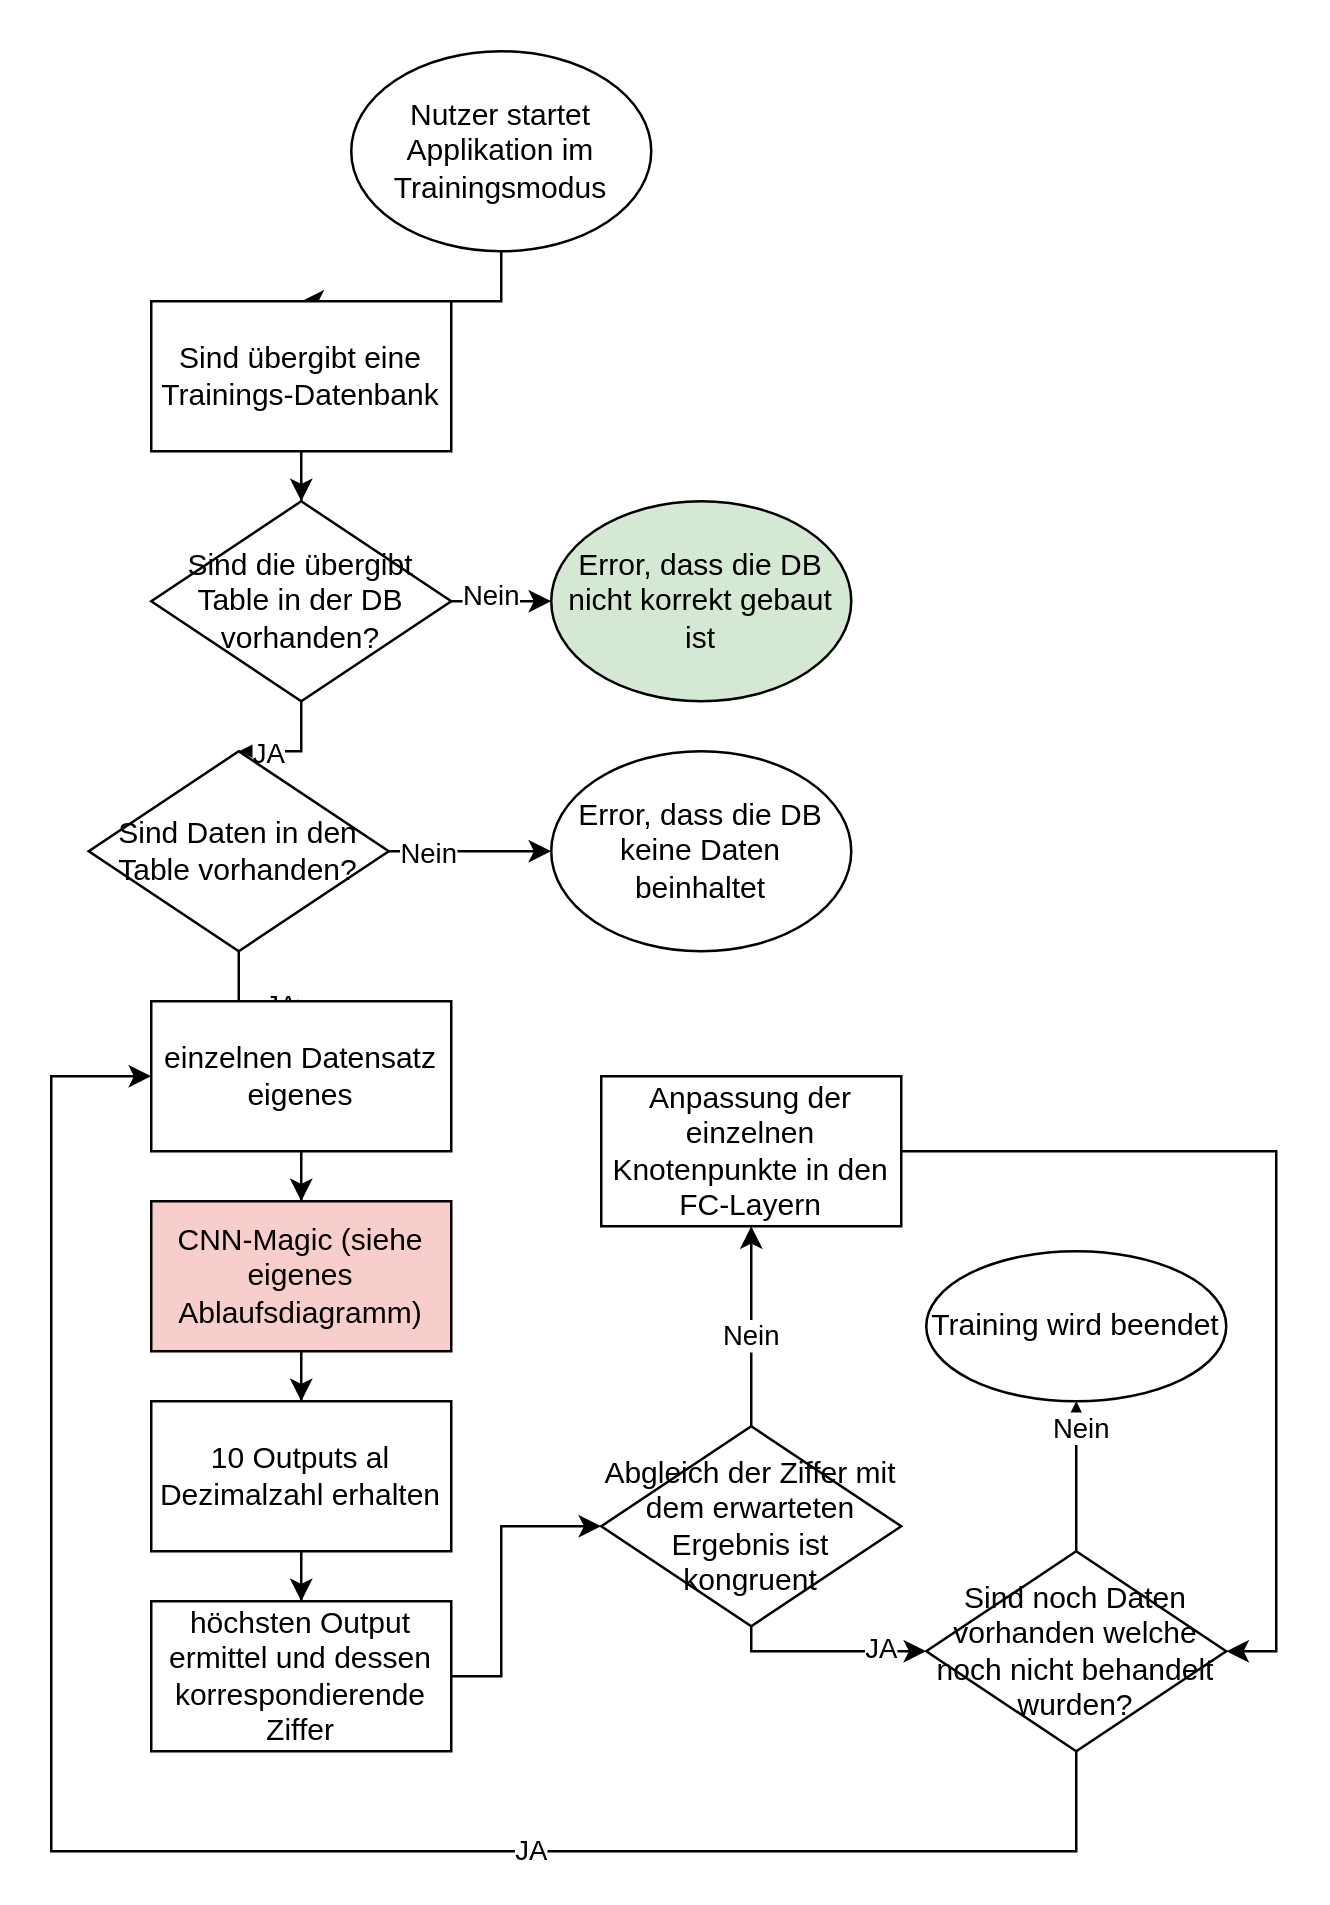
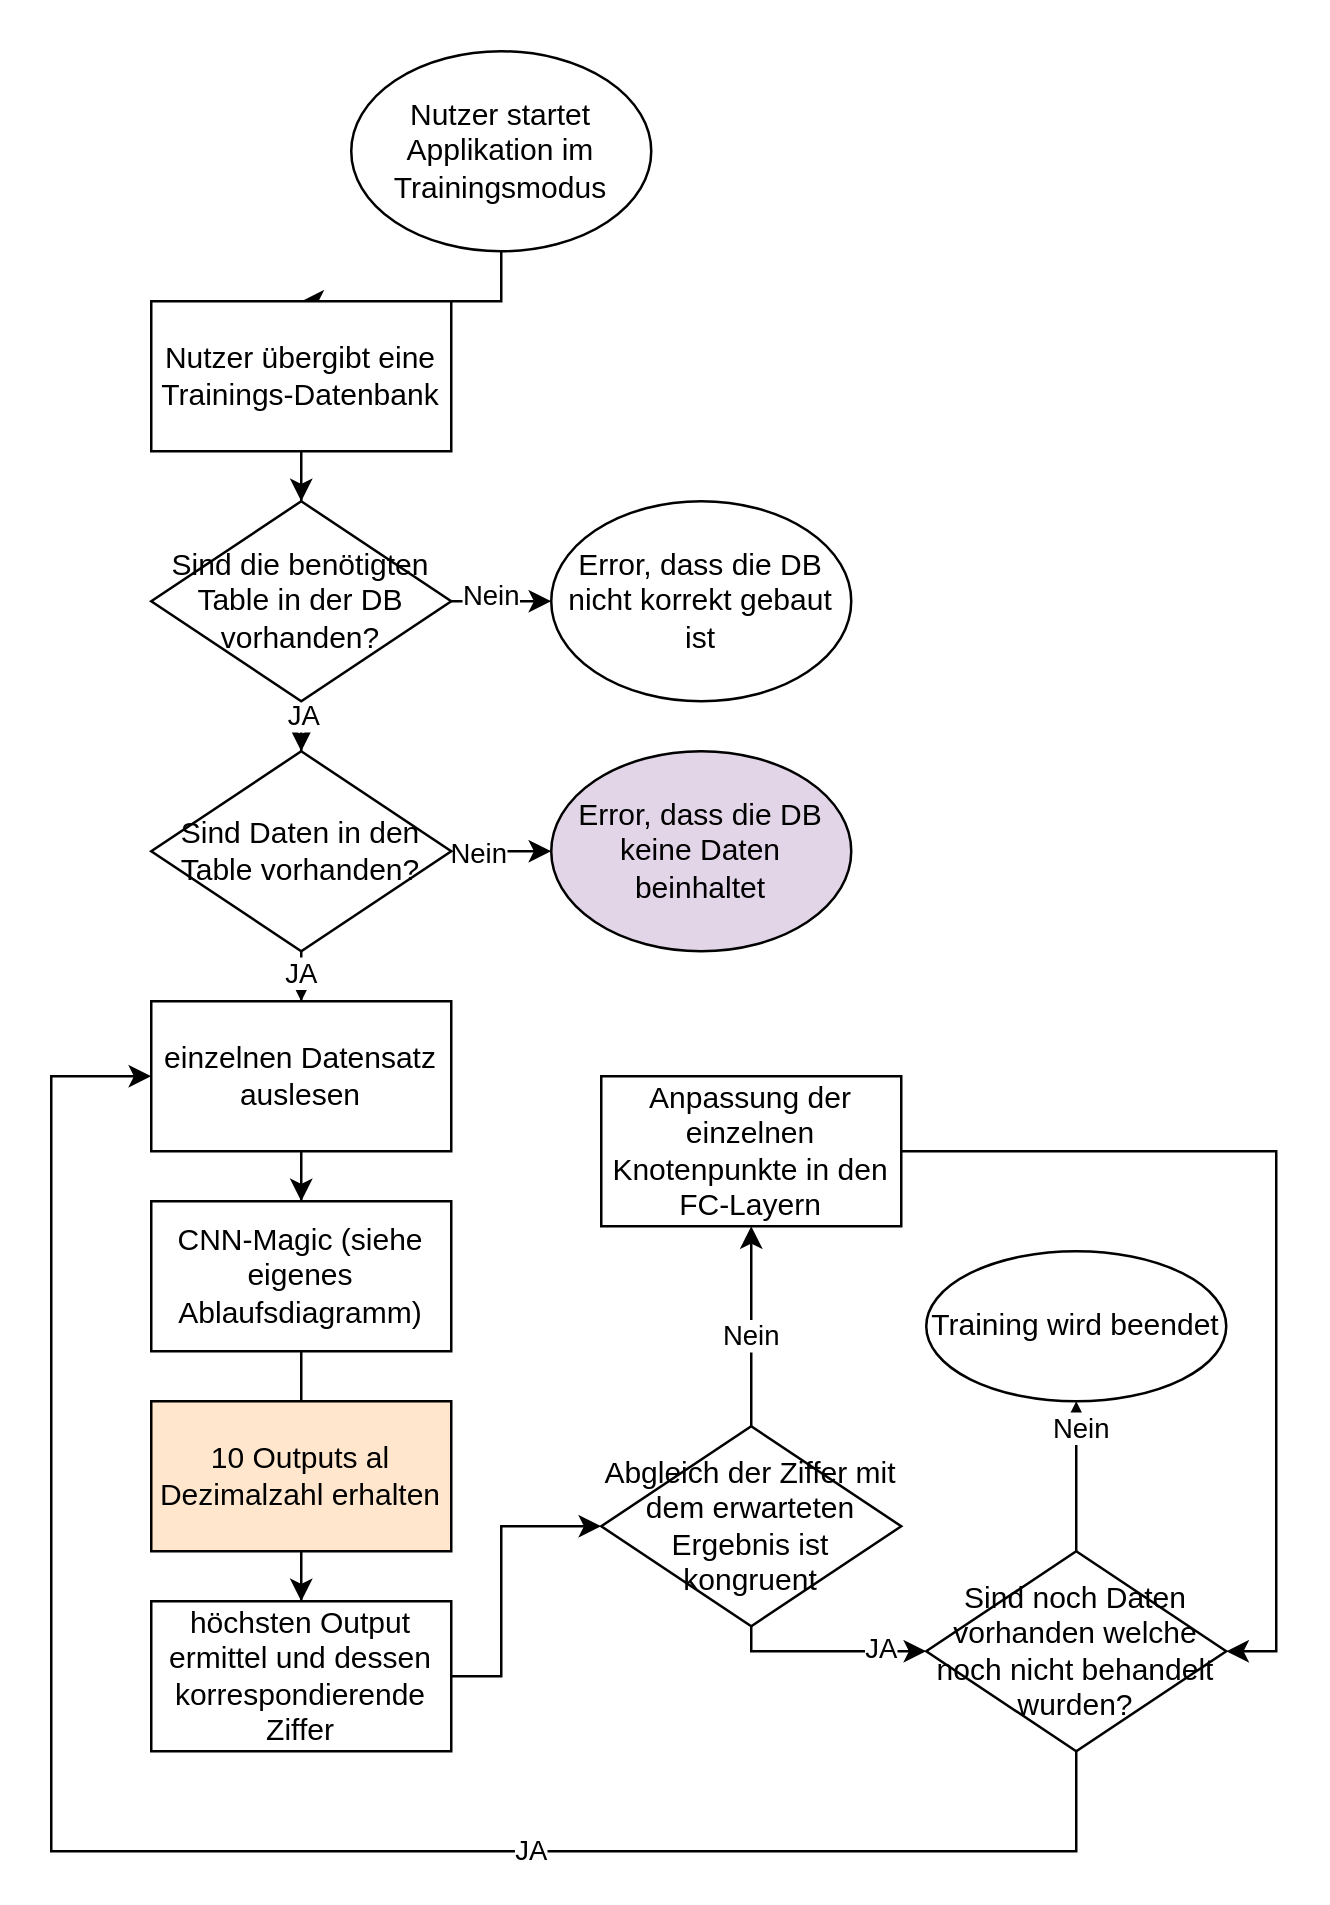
(301, 376) -> (301, 376)
(301, 601) -> (301, 601)
(701, 601) -> (701, 601)
(239, 851) -> (301, 851)
(701, 851) -> (701, 851)
(301, 1076) -> (301, 1076)
(301, 1276) -> (301, 1276)
(301, 1383) -> (301, 1390)
(301, 1476) -> (301, 1476)
